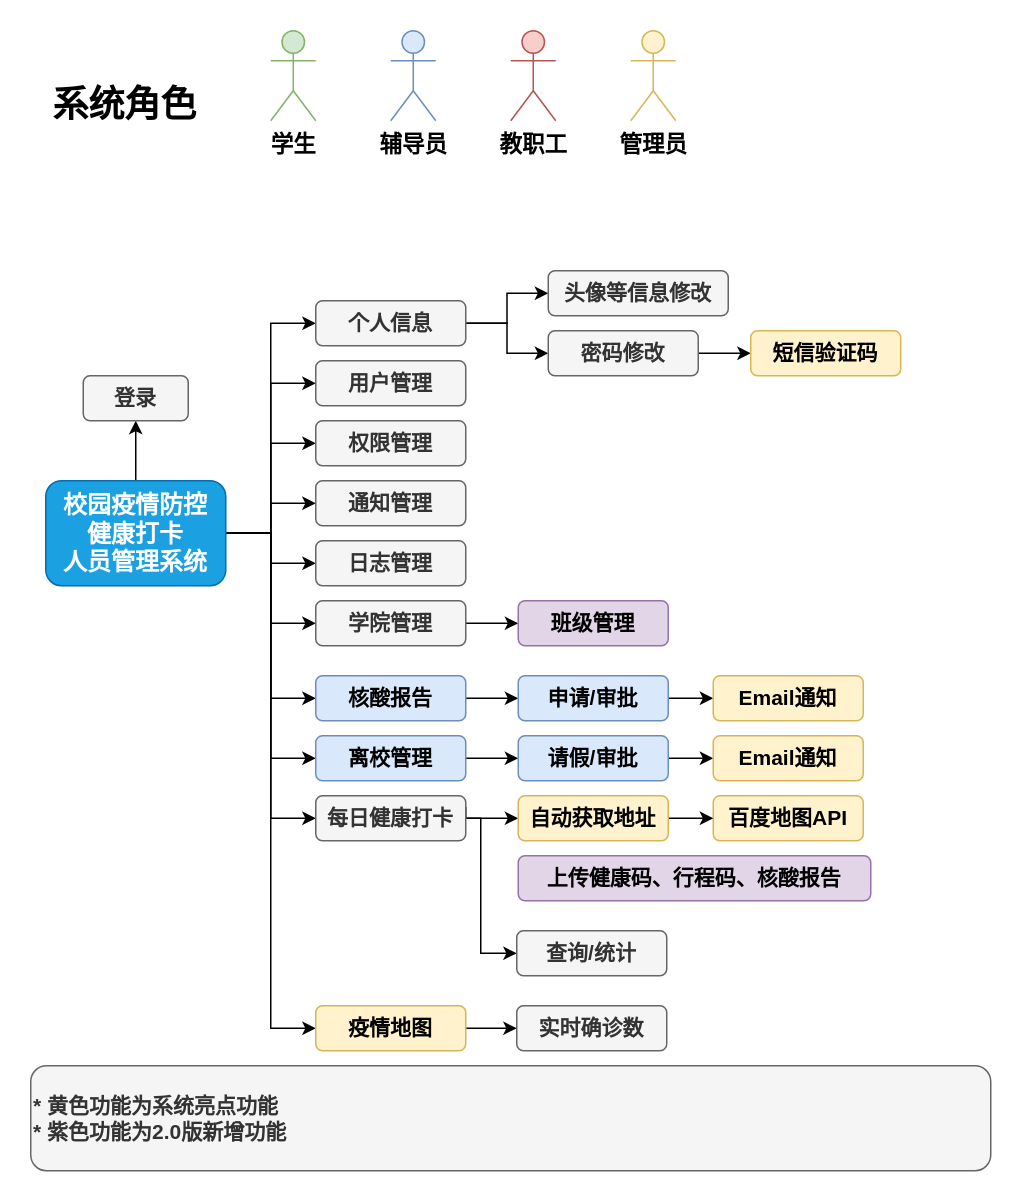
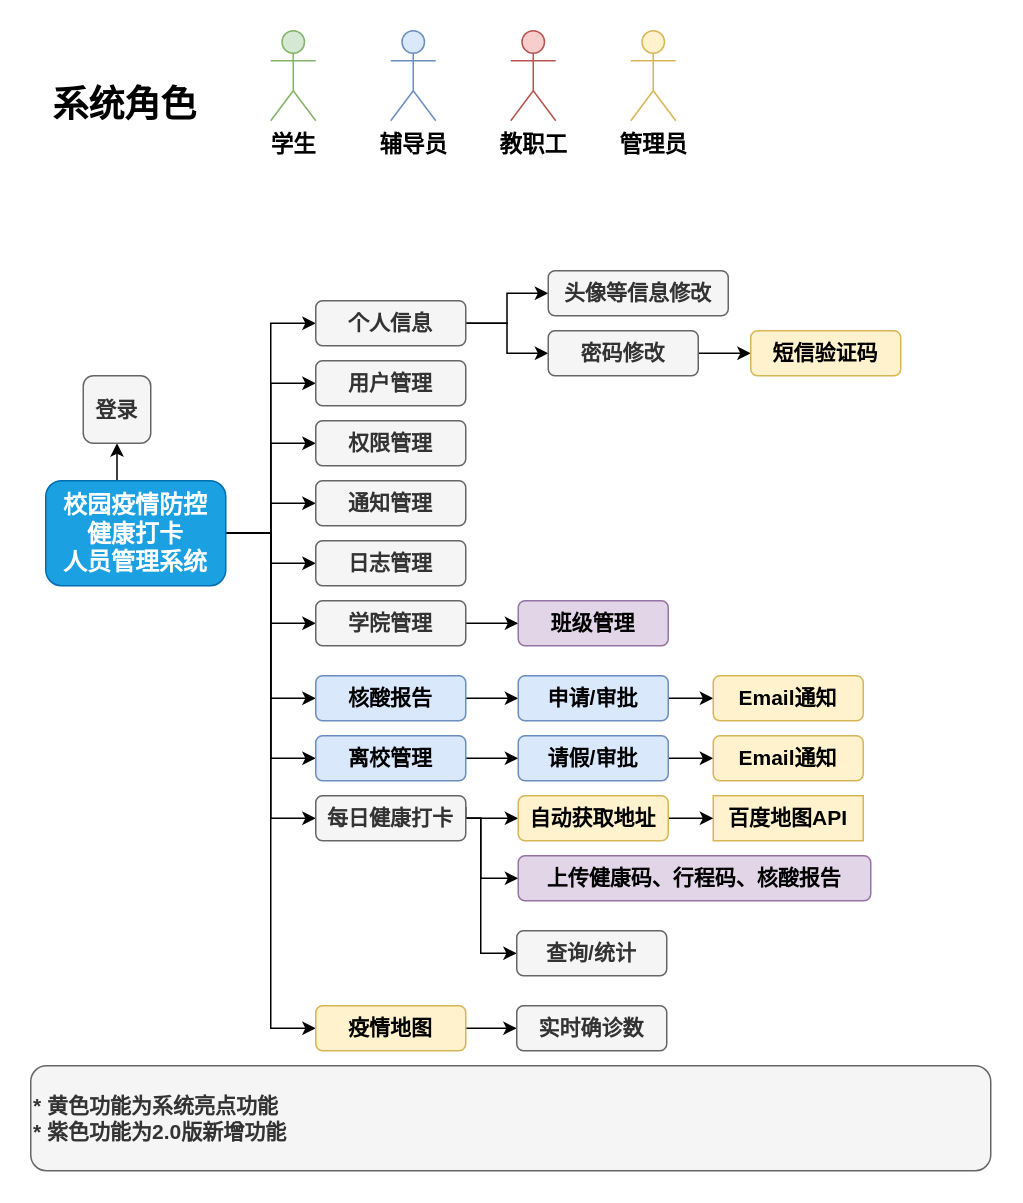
(136, 398) -> (117, 410)
(788, 818) -> (788, 818)
none -> (495, 878)
